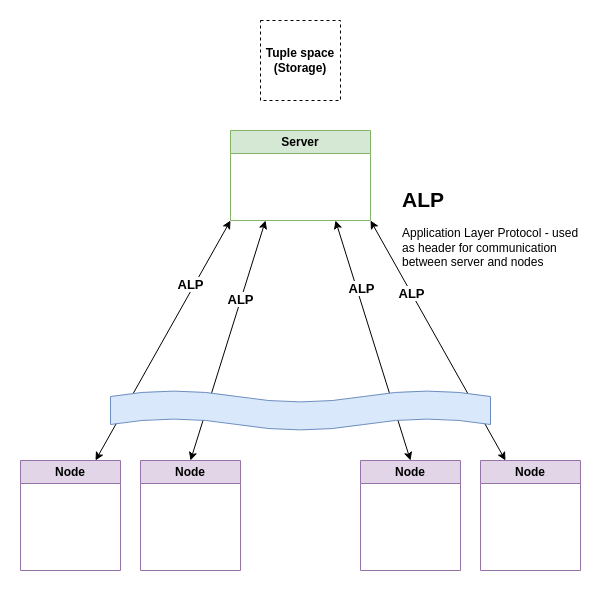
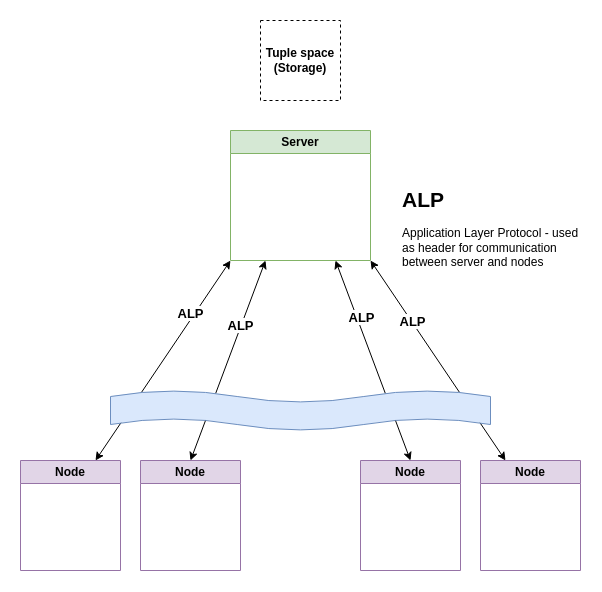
(301, 176) -> (301, 196)
